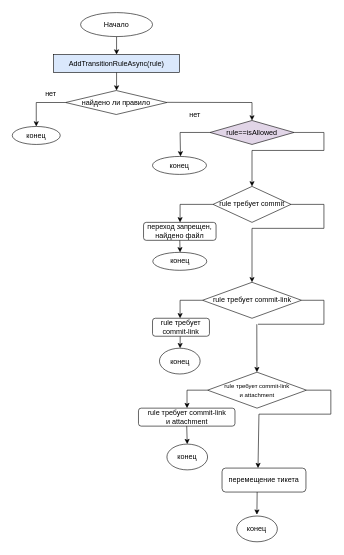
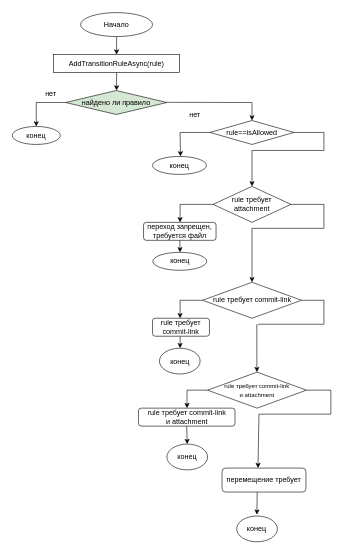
(117, 63) -> (117, 63)
(116, 102) -> (116, 102)
(252, 132) -> (252, 132)
(252, 204) -> (252, 204)
(180, 231) -> (180, 231)
(264, 480) -> (264, 480)
